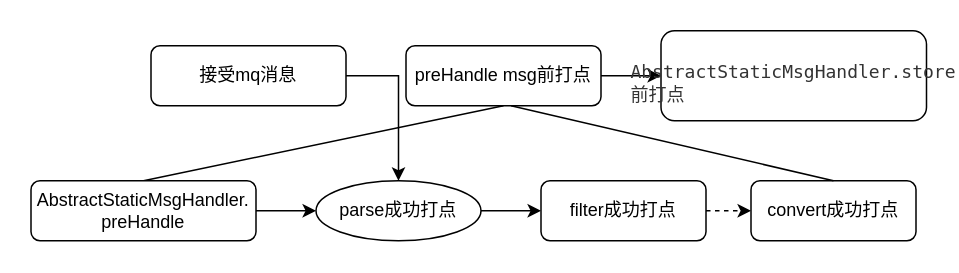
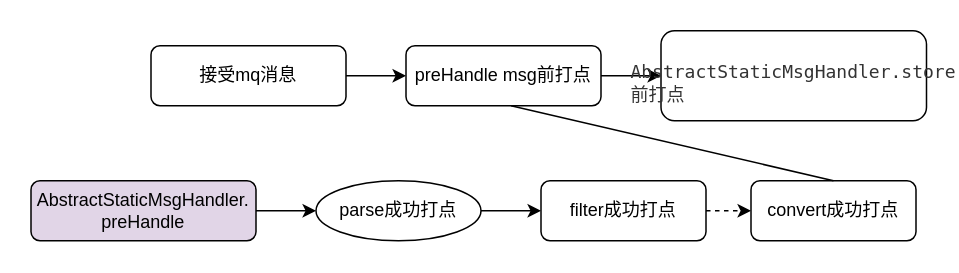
(398, 120) -> (394, 76)
(322, 144) -> none
(143, 211) -> (143, 211)
